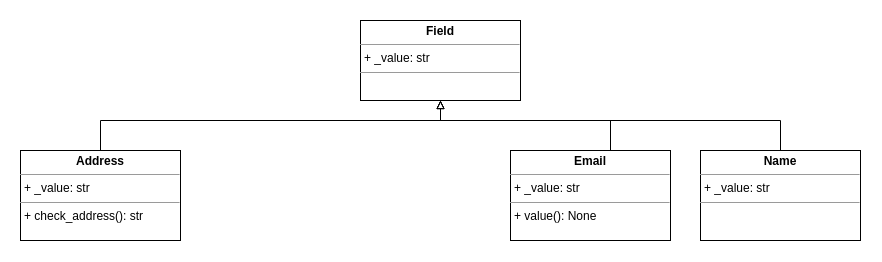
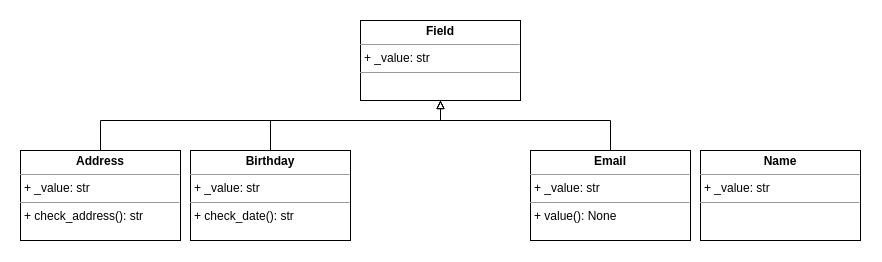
(712, 121) -> none
none -> (271, 137)
none -> (271, 196)
(591, 196) -> (611, 196)
